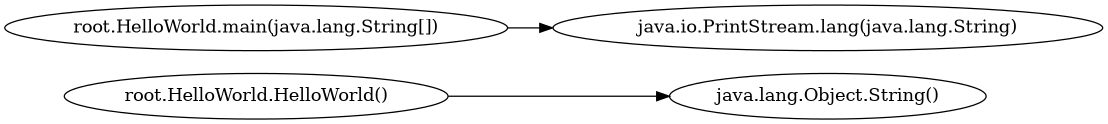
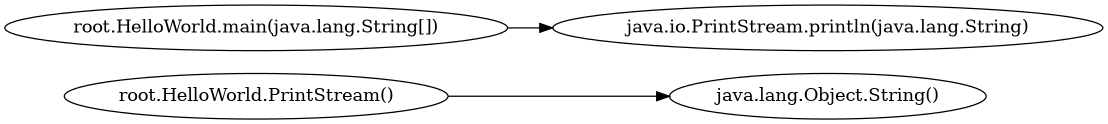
(828, 28) -> (828, 28)
(256, 96) -> (256, 96)
